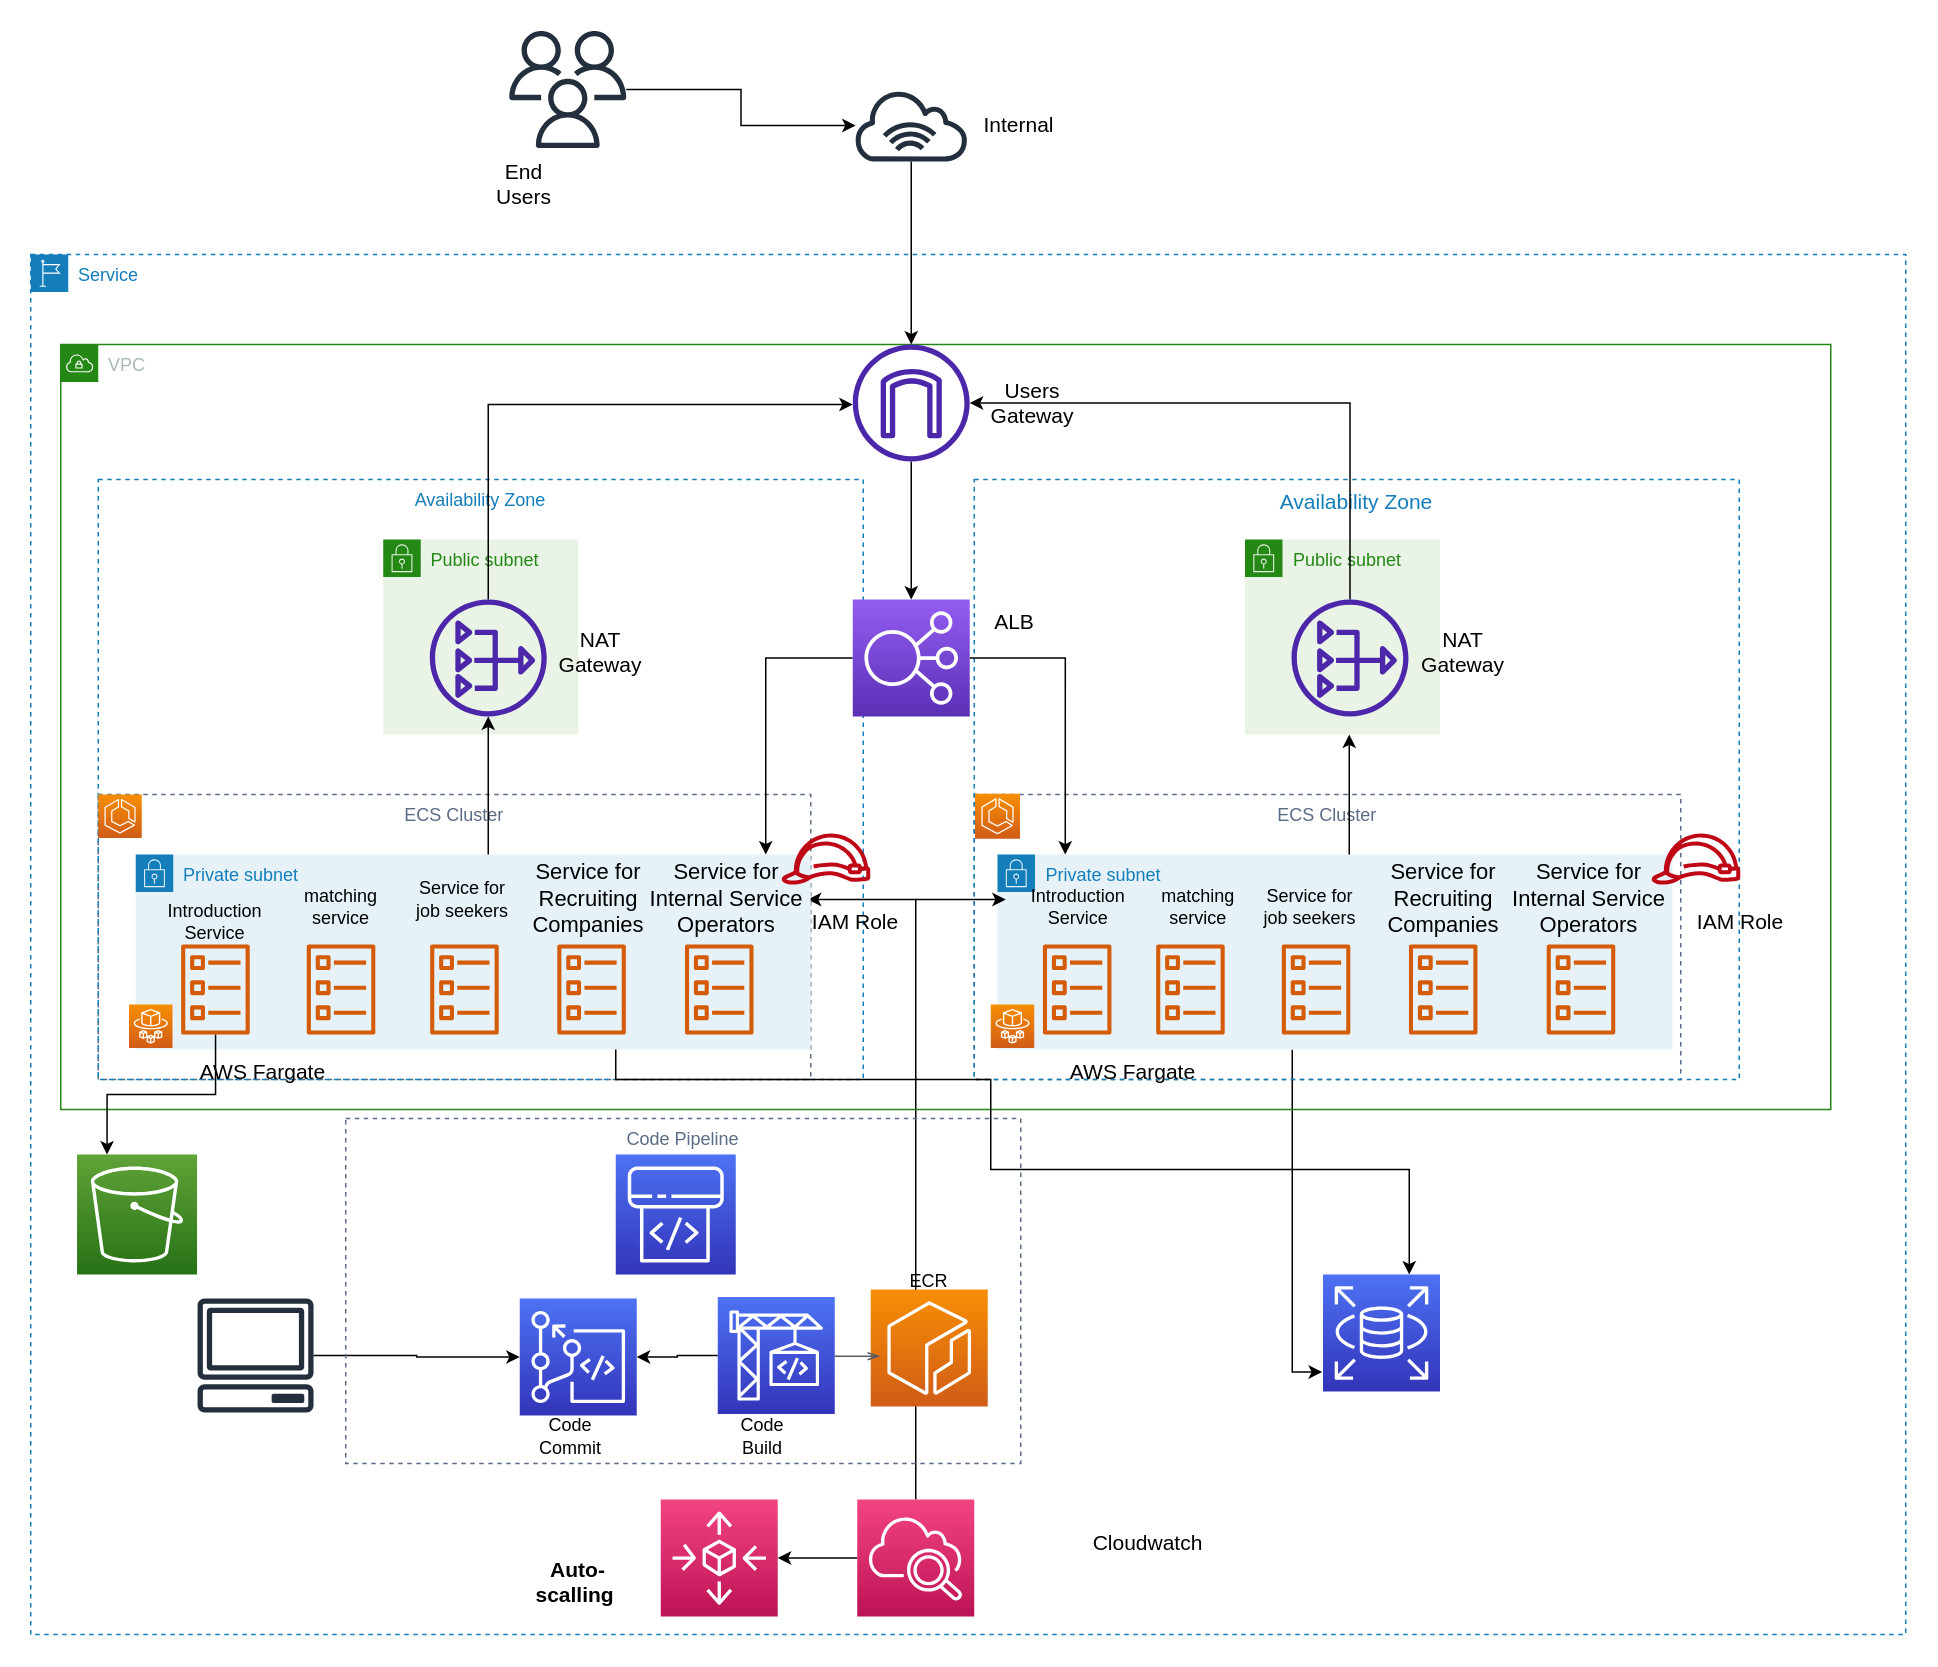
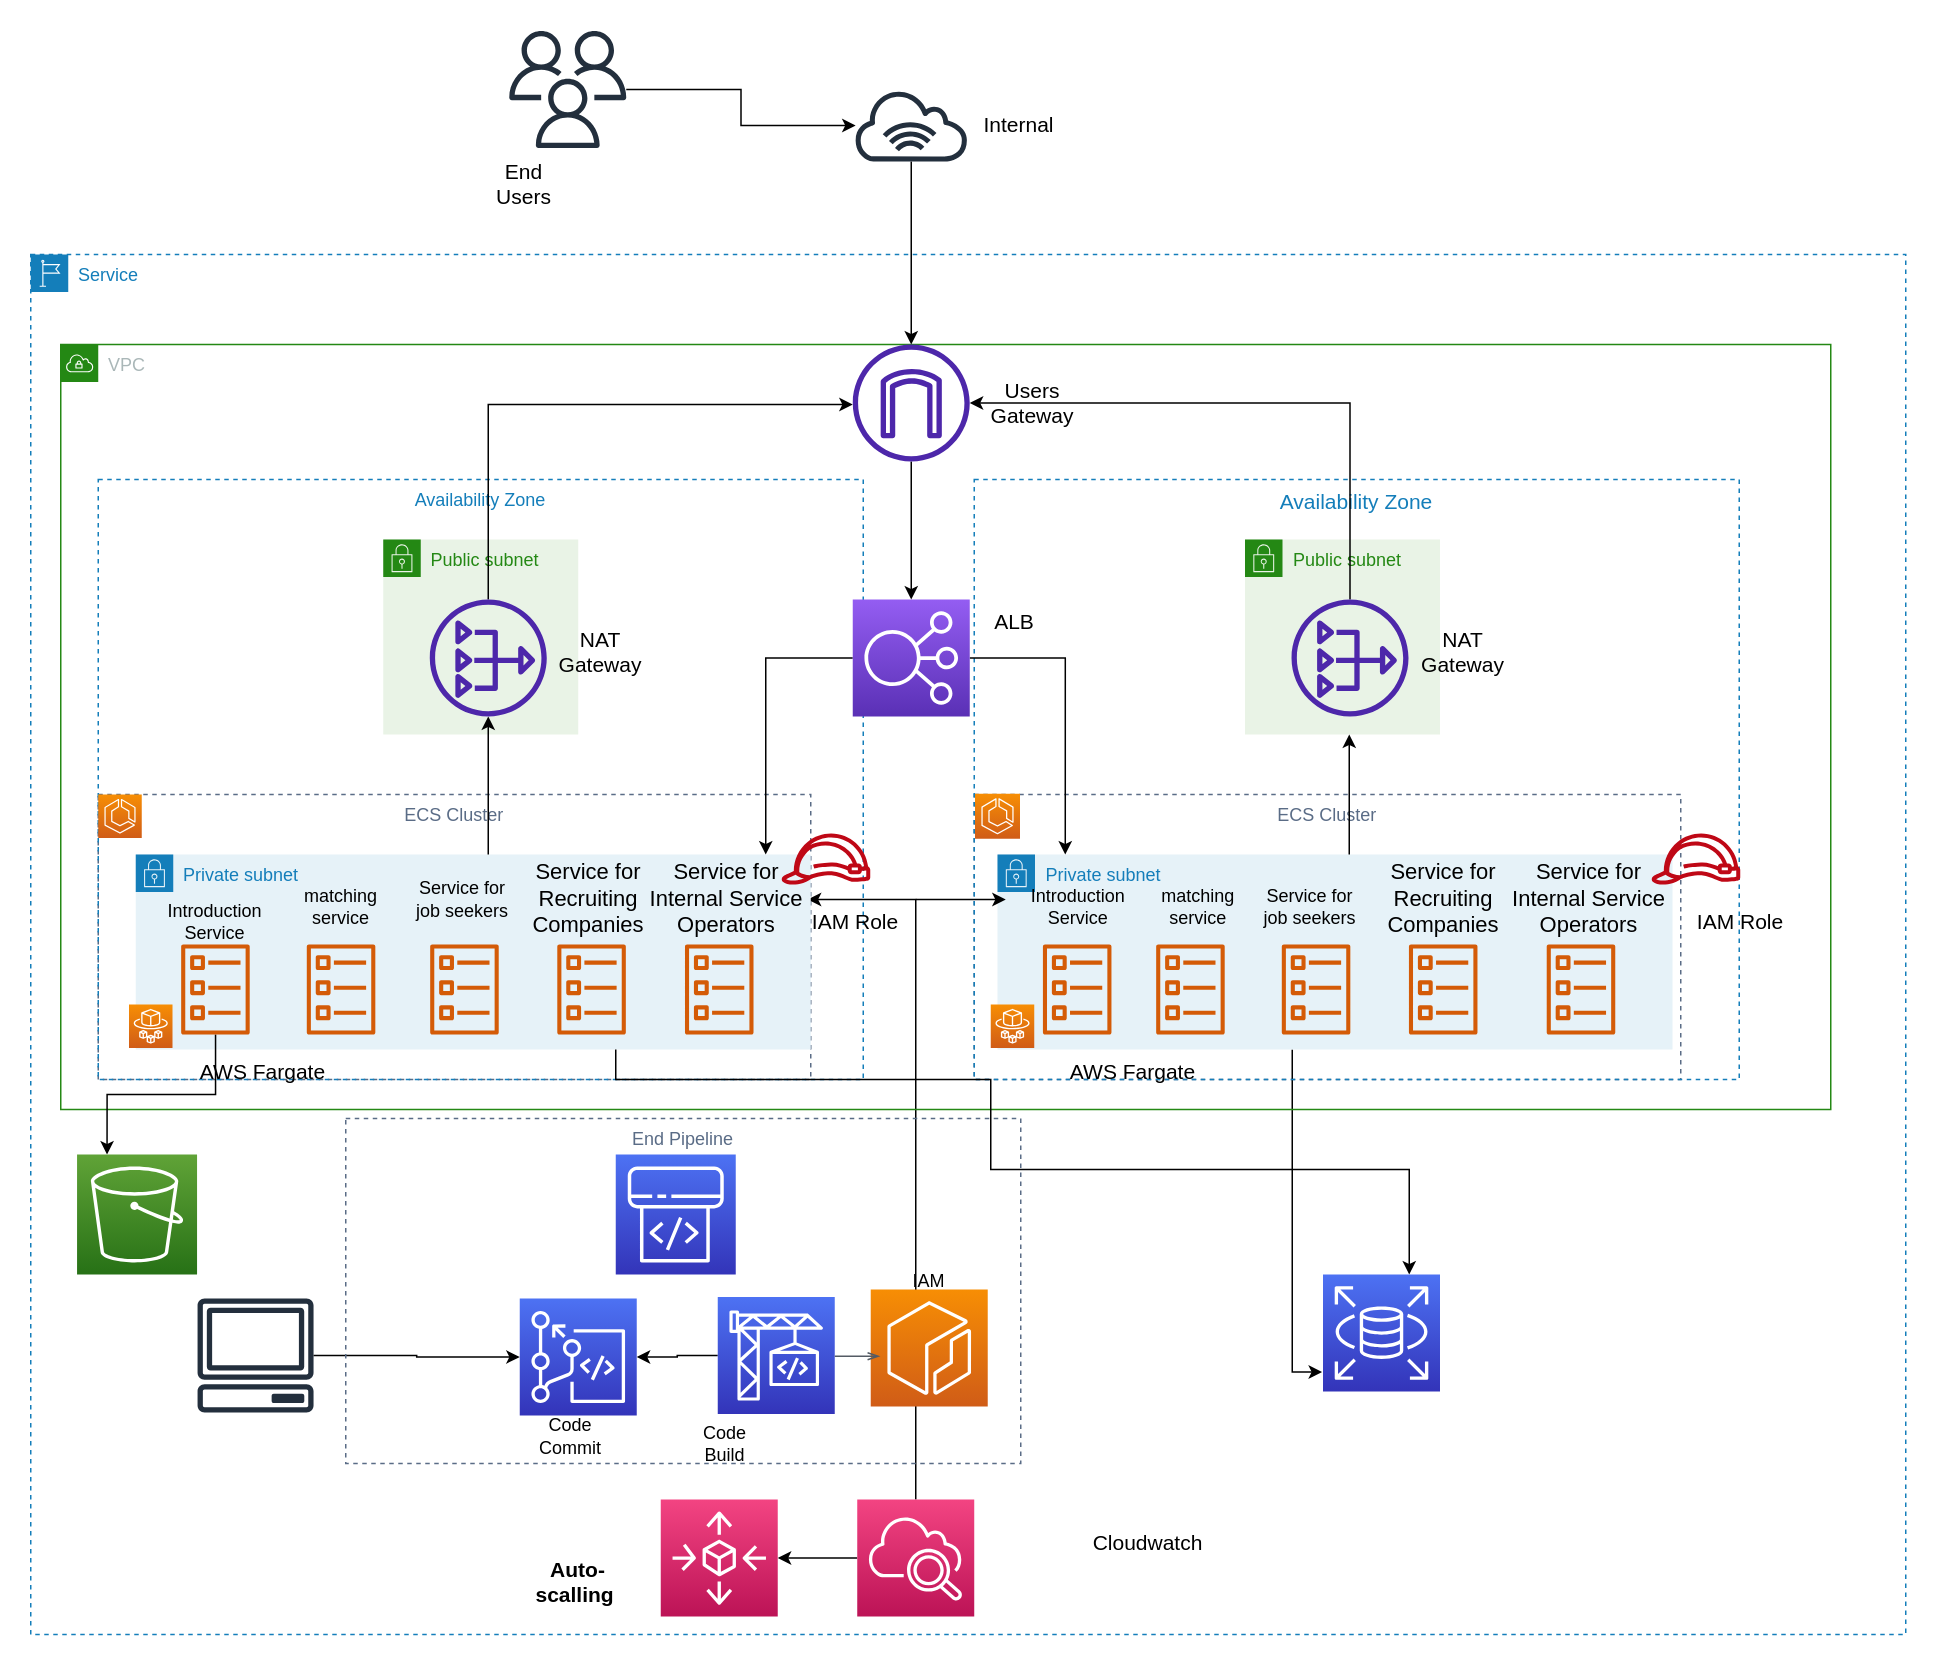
(683, 1139) -> (683, 1139)
(929, 1282) -> (929, 1282)
(763, 1436) -> (725, 1444)
